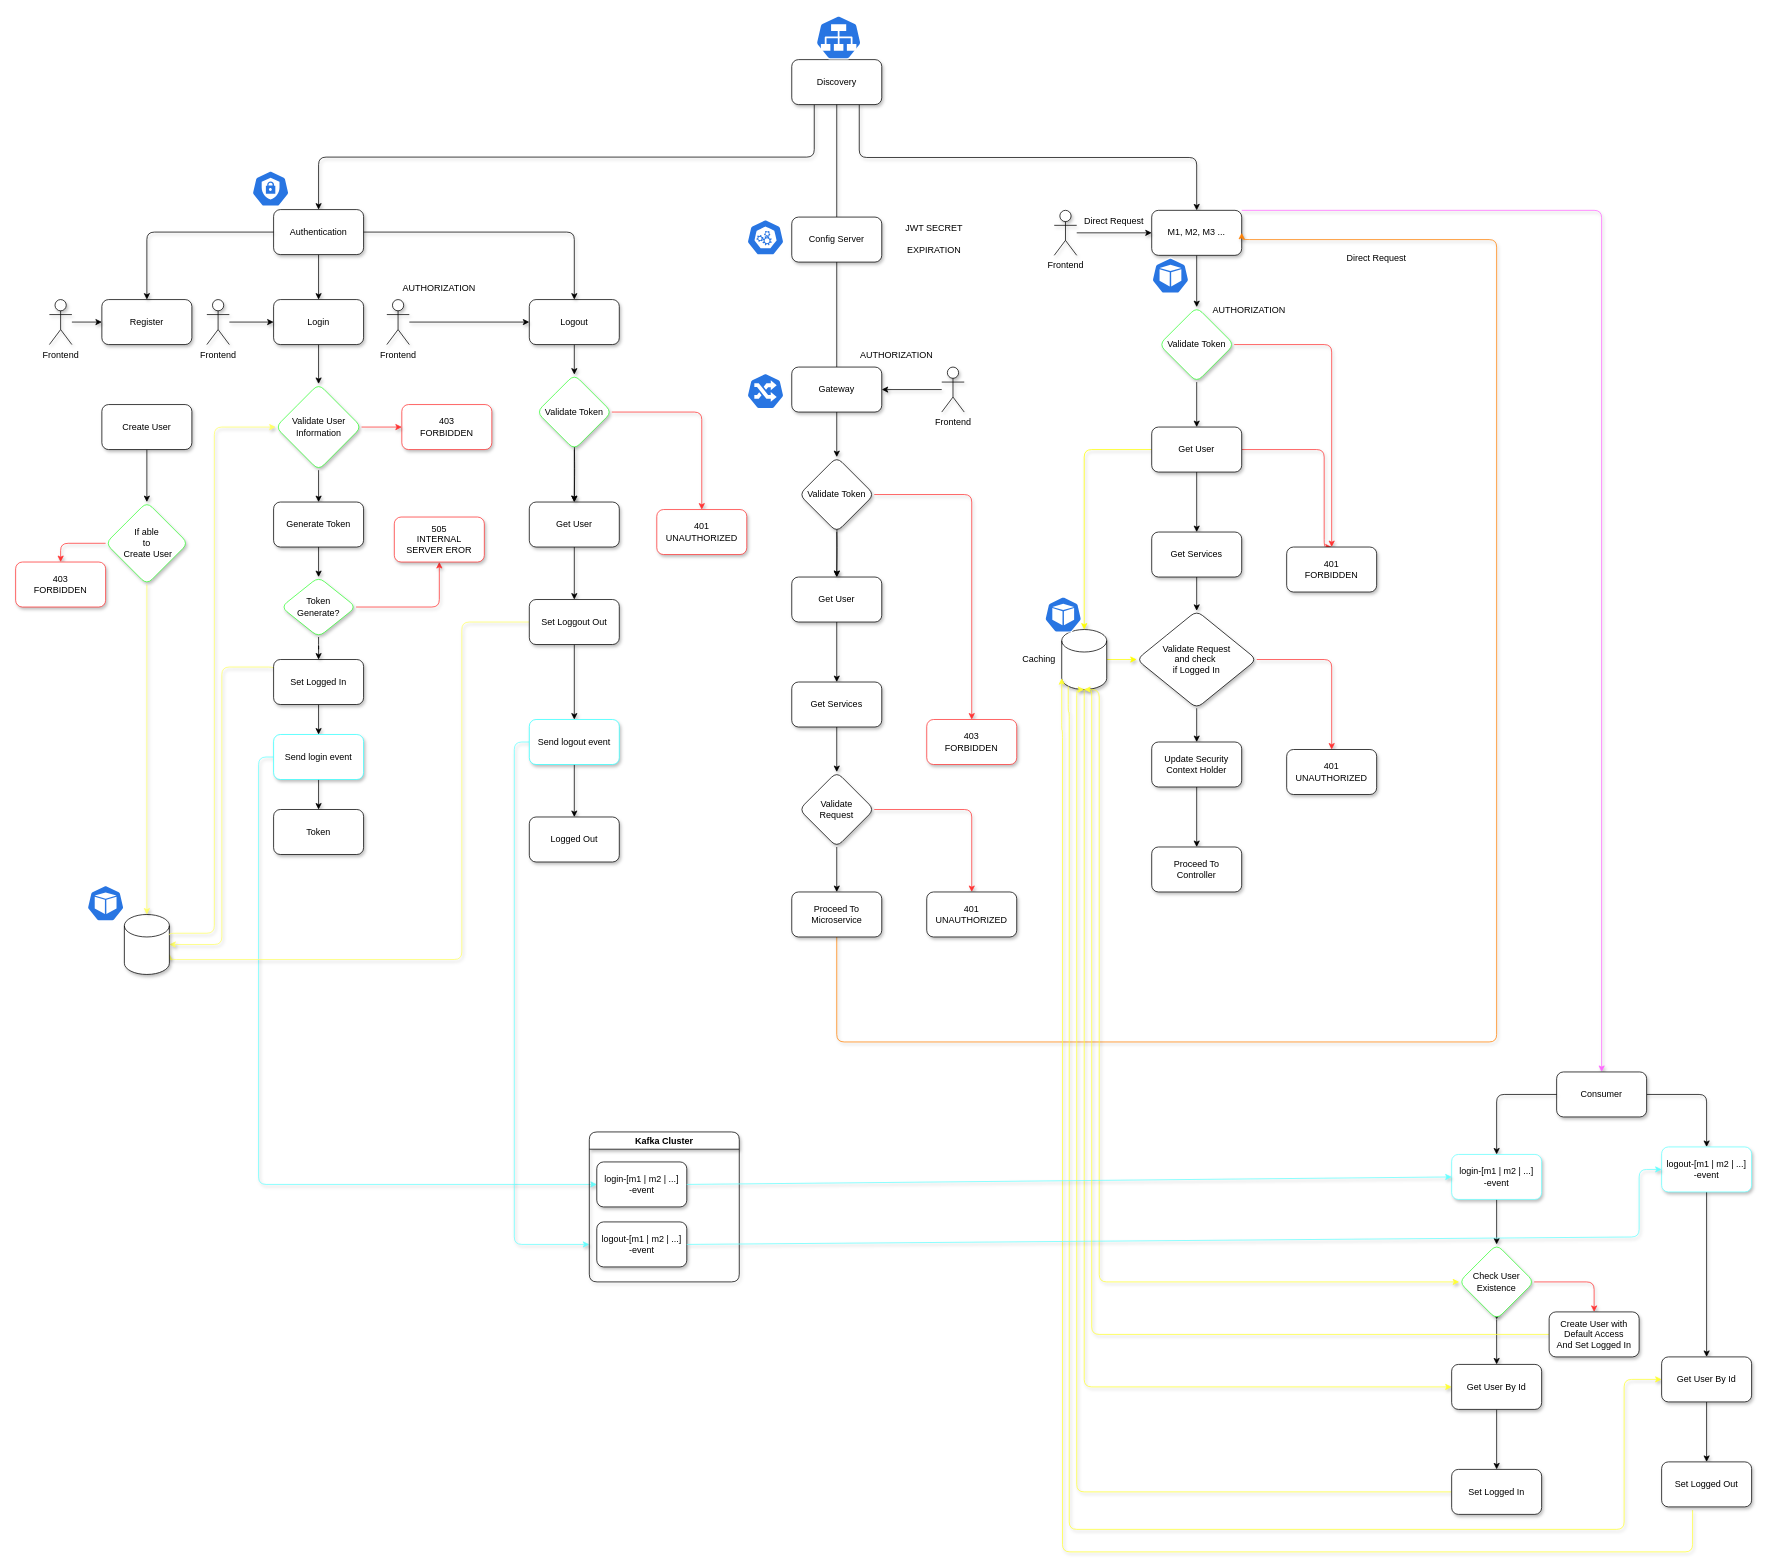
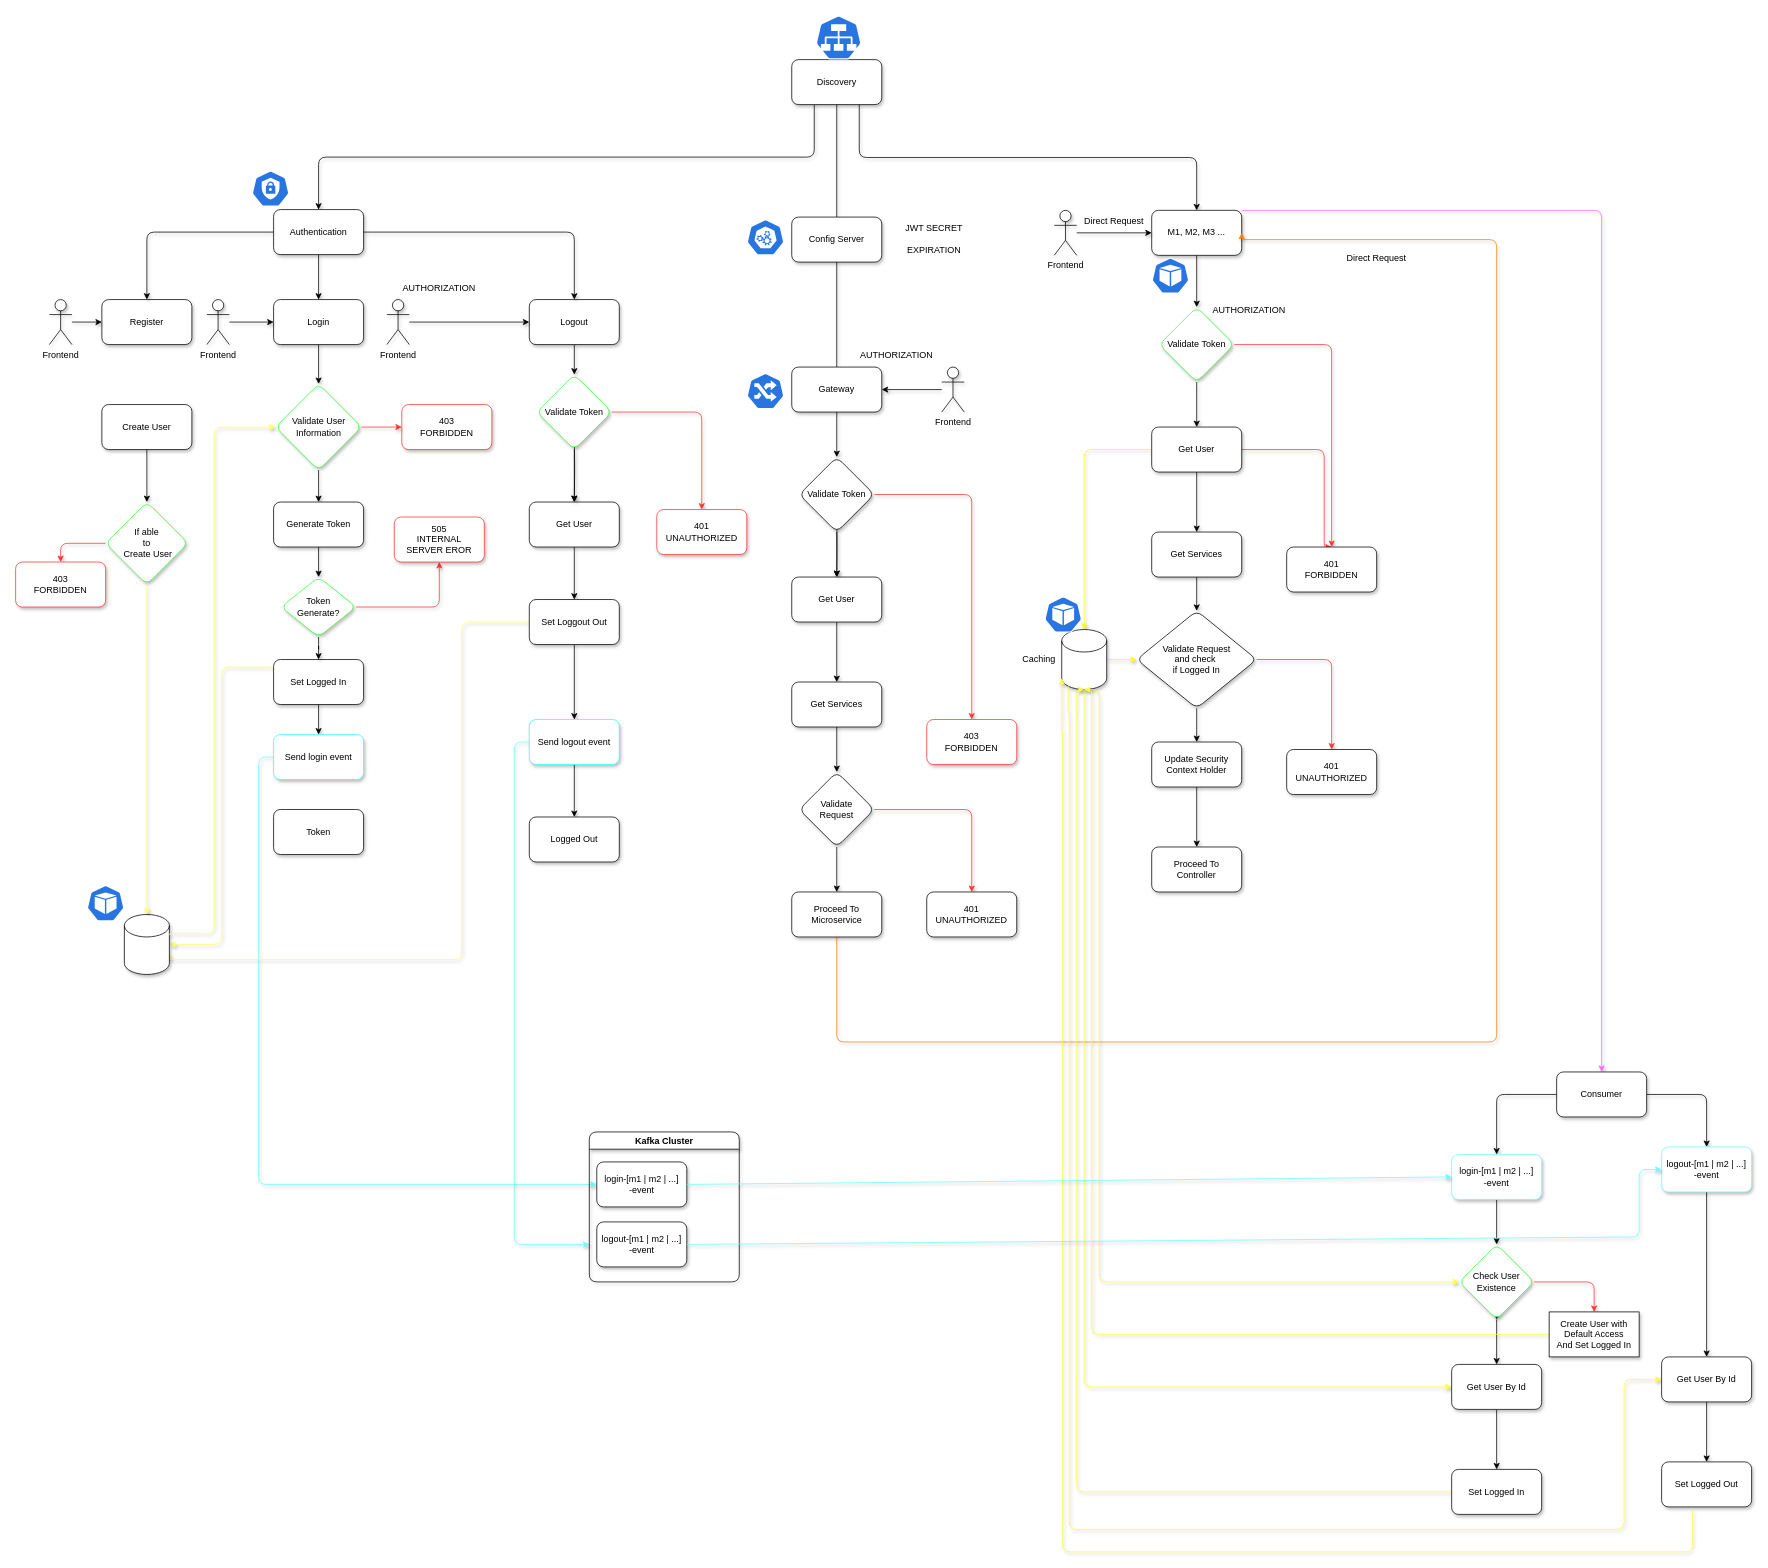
(318, 792) -> none
(1594, 1335) -> (1594, 1335)
